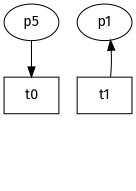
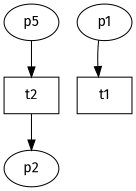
(111, 64) -> (98, 53)
(31, 95) -> (31, 95)
none -> (31, 169)
